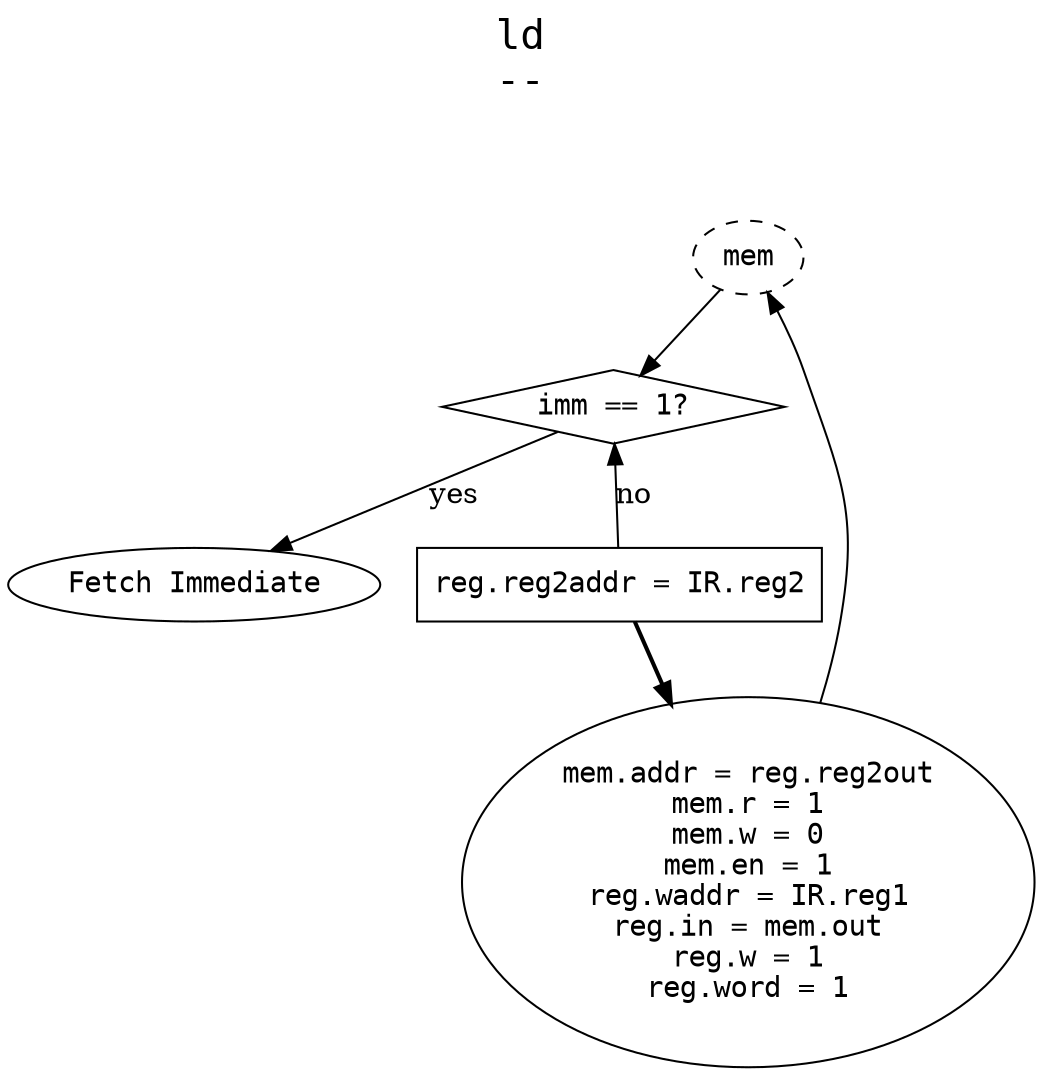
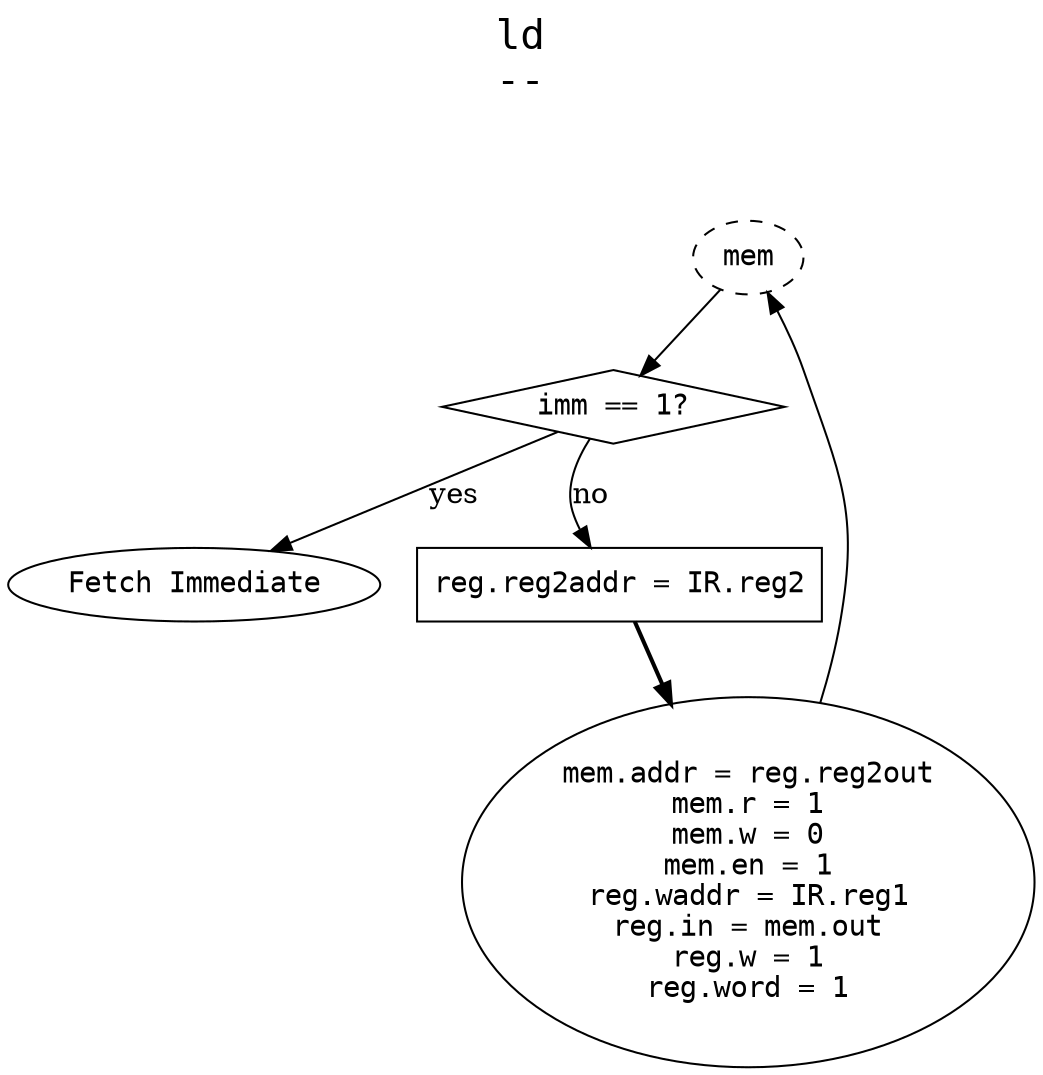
(617, 506) -> (571, 483)
